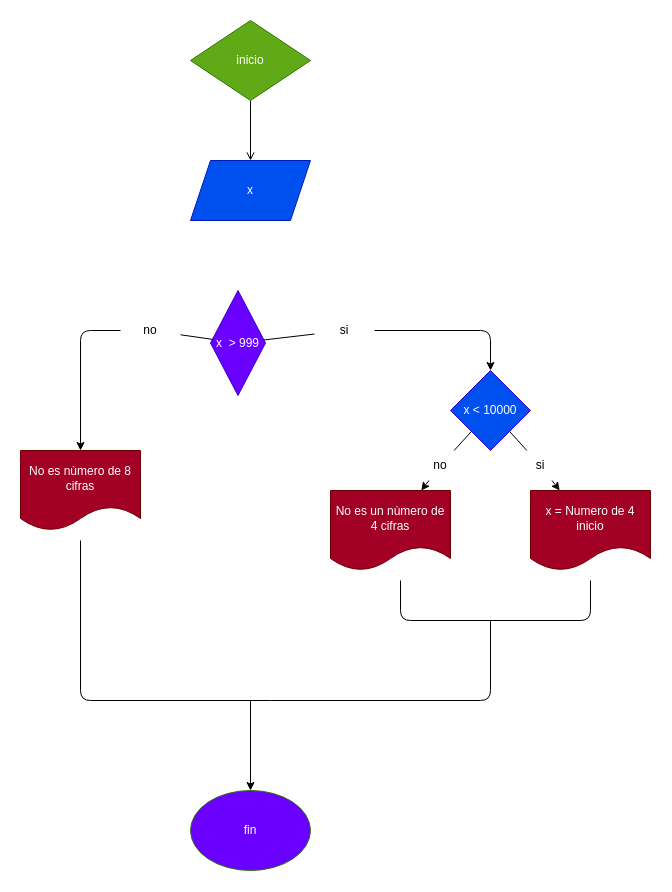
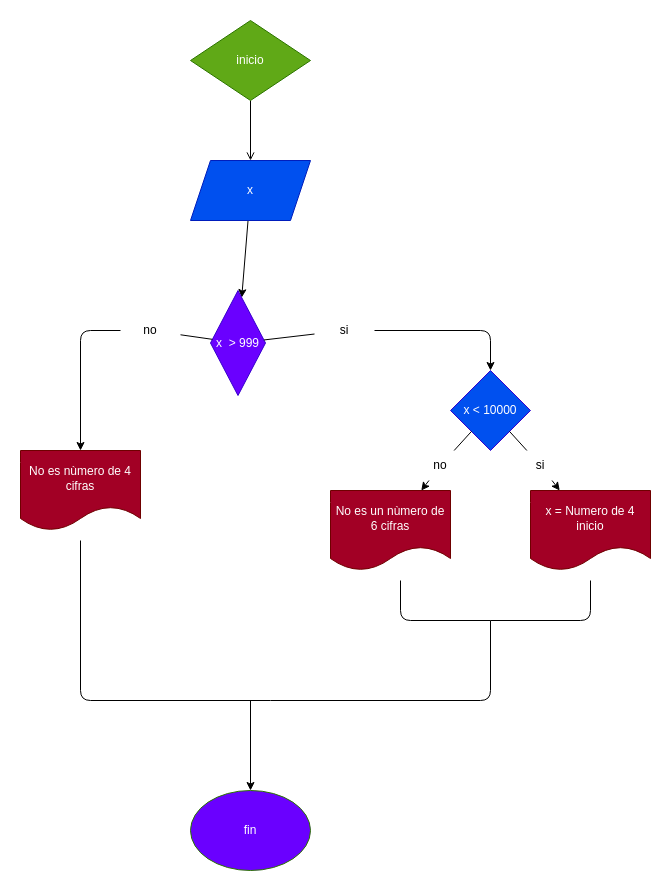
none -> (245, 256)
(81, 479) -> (81, 479)
(391, 519) -> (391, 519)
